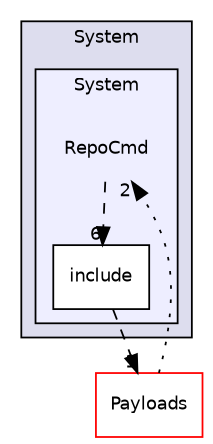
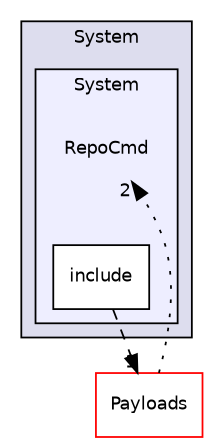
(104, 204) -> none
